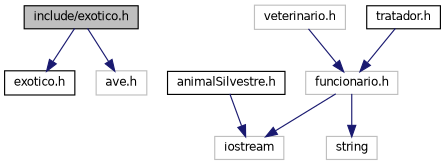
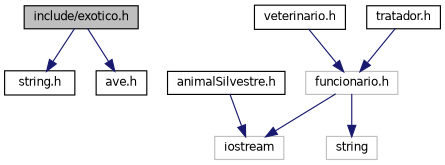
(300, 17) -> (300, 17)
(40, 83) -> (40, 83)
(121, 83) -> (121, 83)
